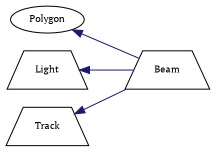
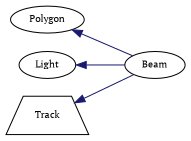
(47, 70) -> (47, 65)
(167, 70) -> (155, 65)
